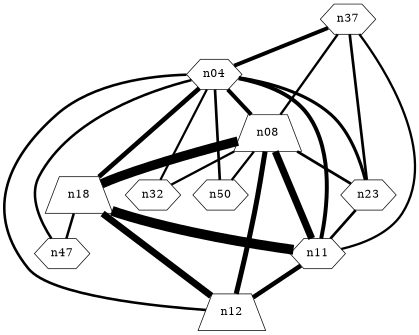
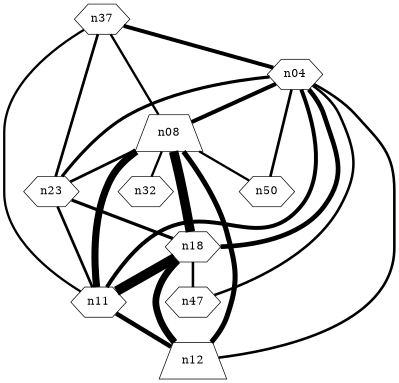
(184, 135) -> none
(79, 195) -> (193, 247)
none -> (122, 219)
